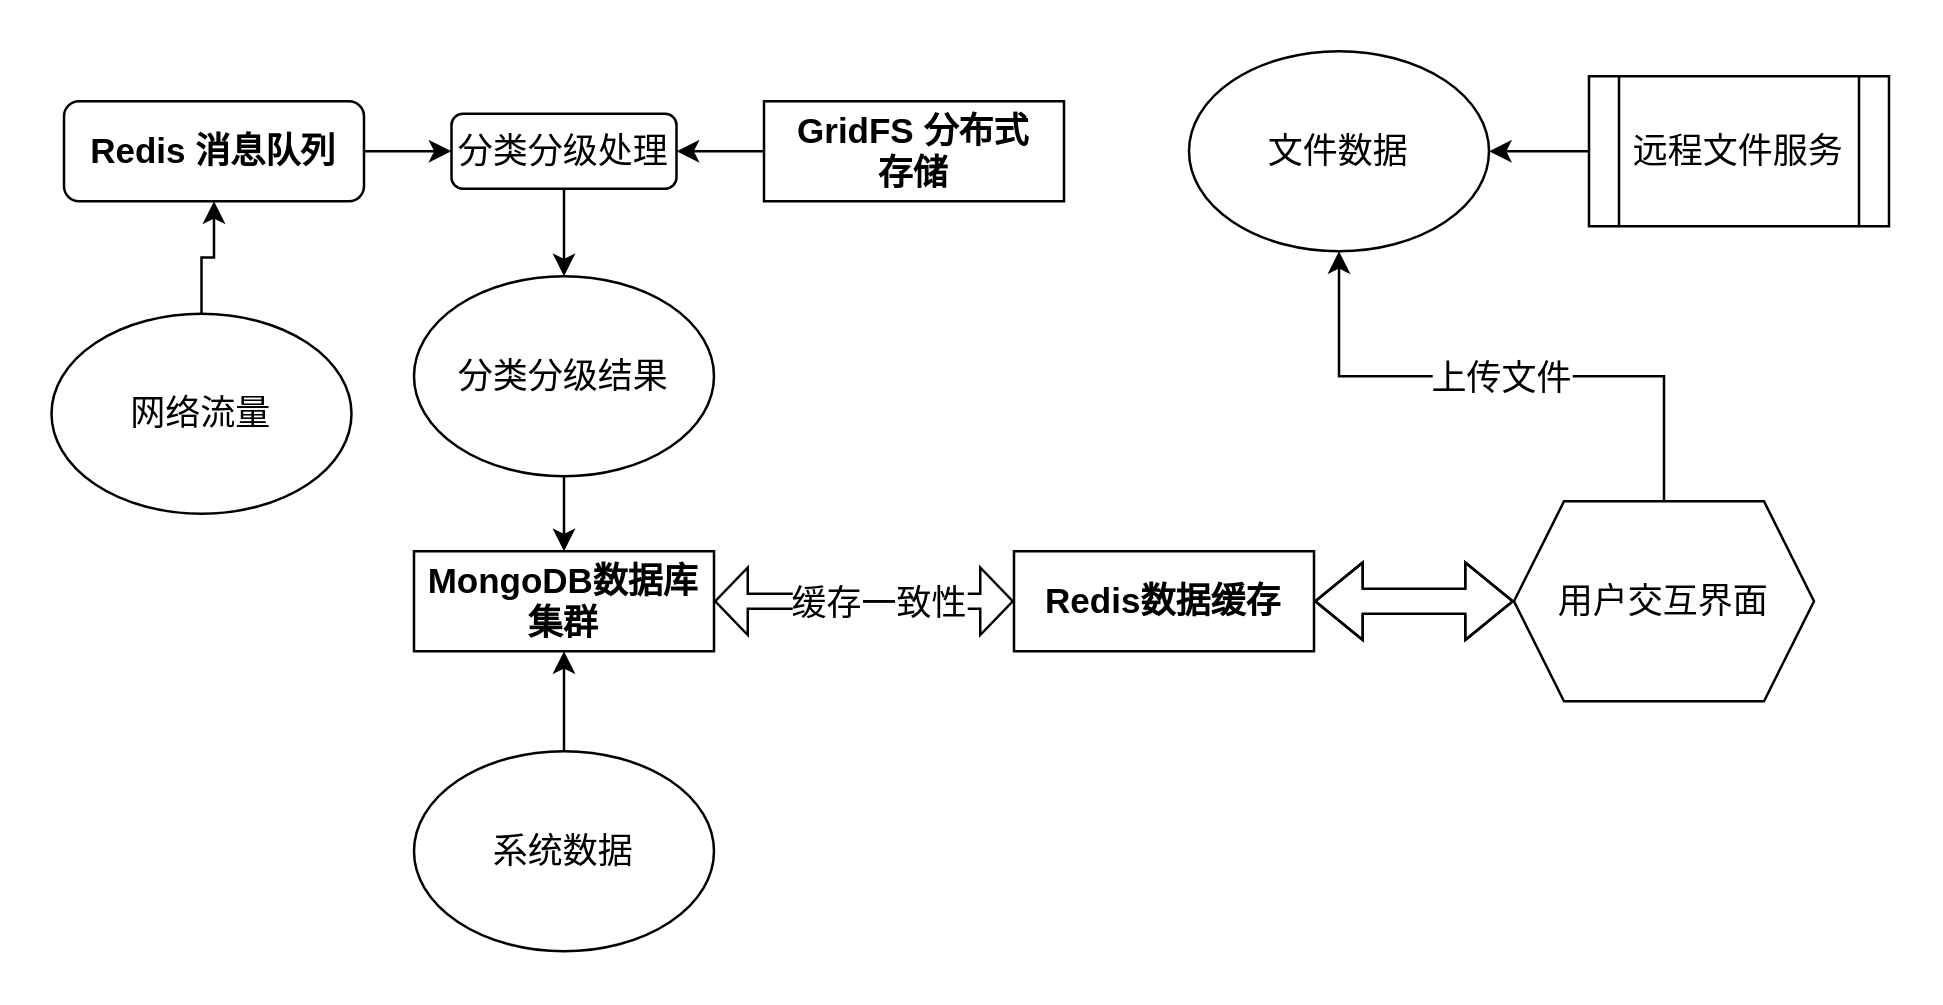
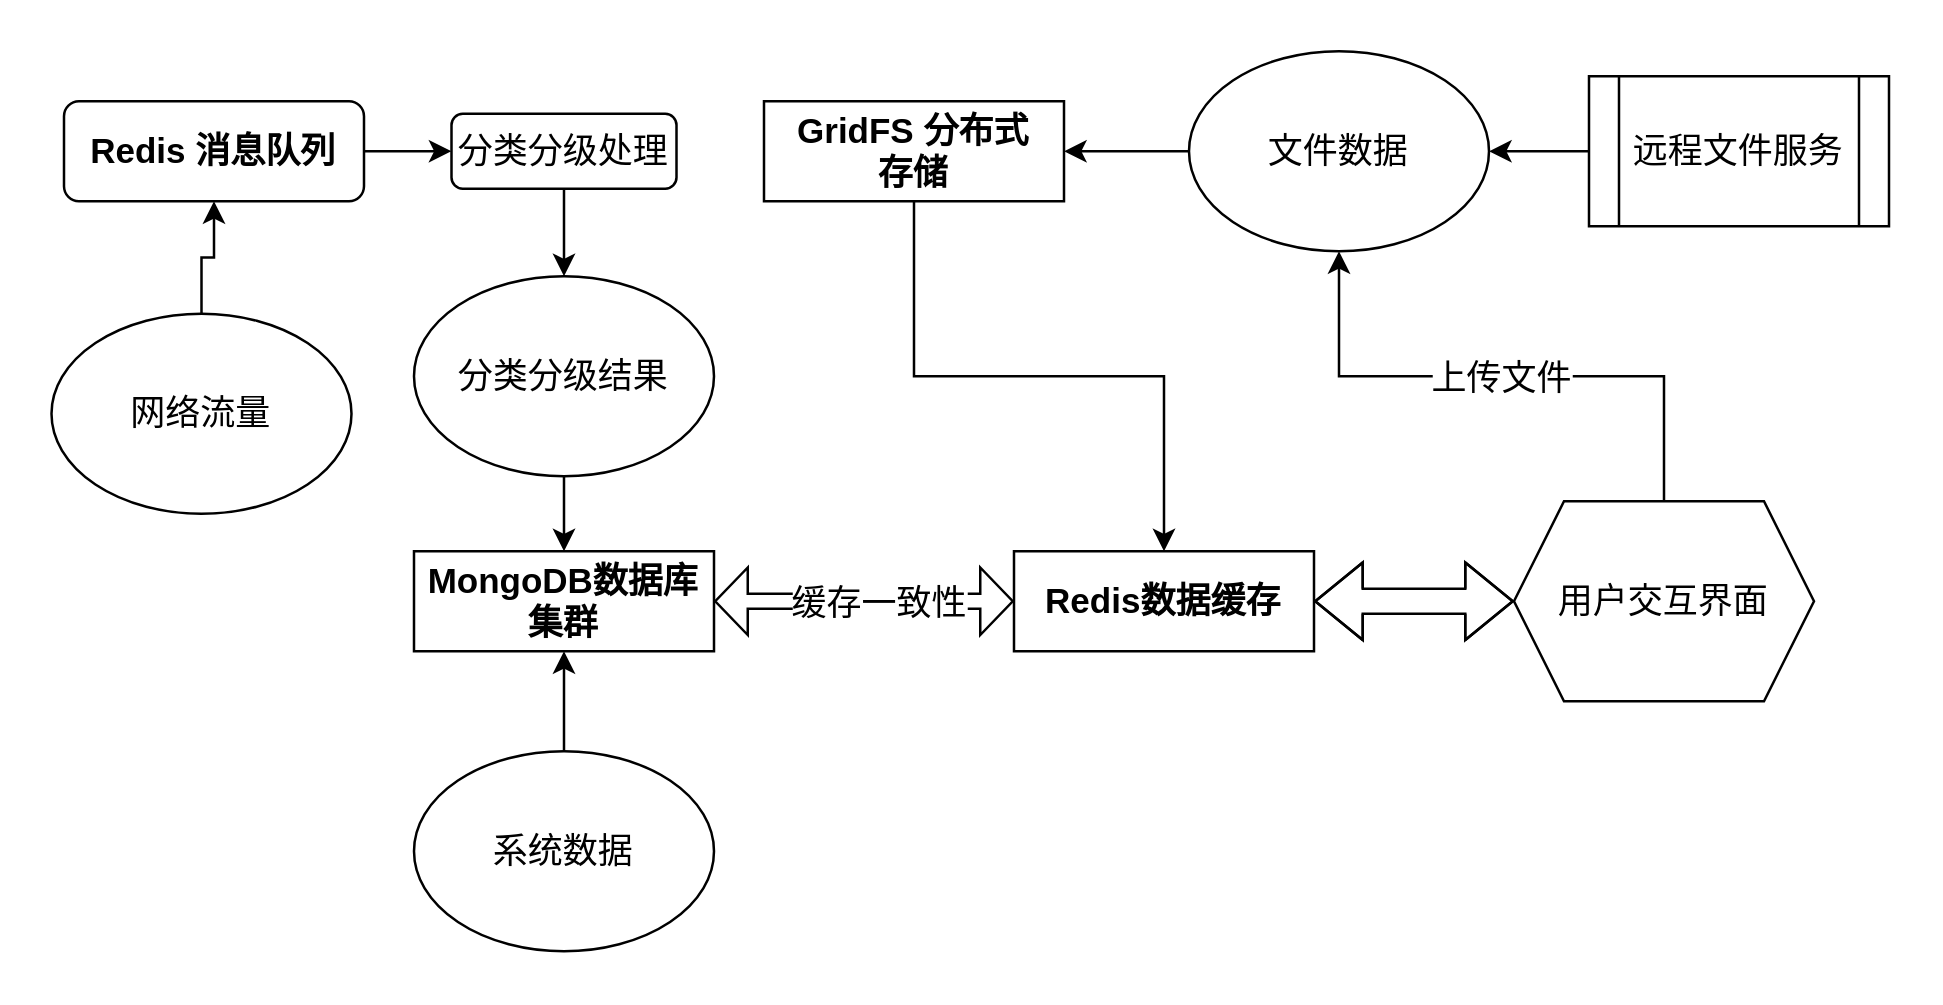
(716, 151) -> (1031, 376)
none -> (1135, 151)
